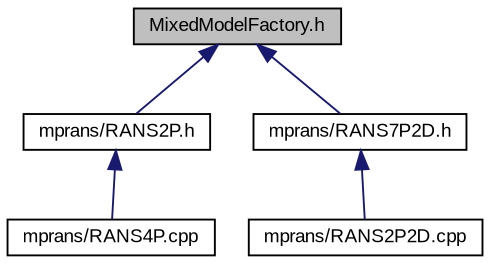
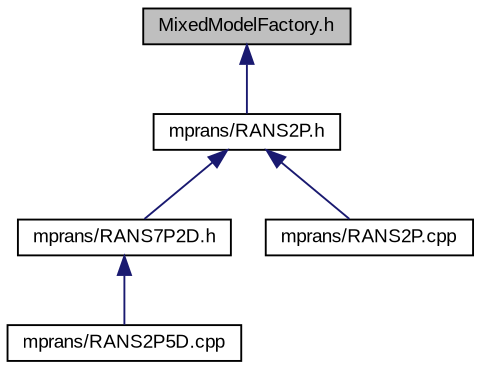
(306, 85) -> (178, 191)
(111, 237) -> (369, 237)
(366, 237) -> (124, 343)
